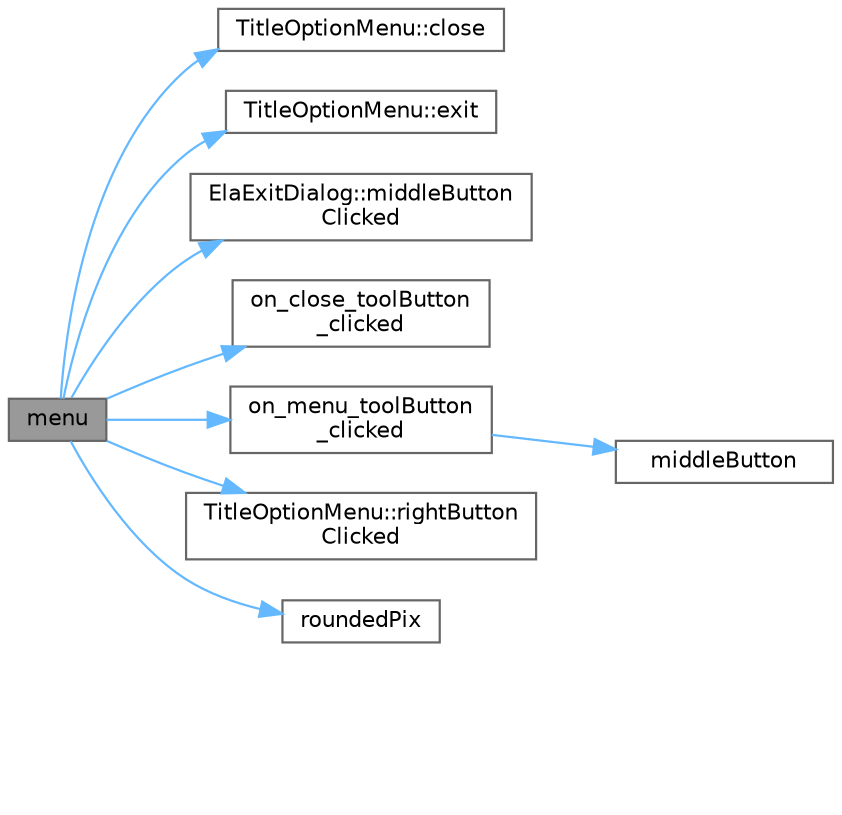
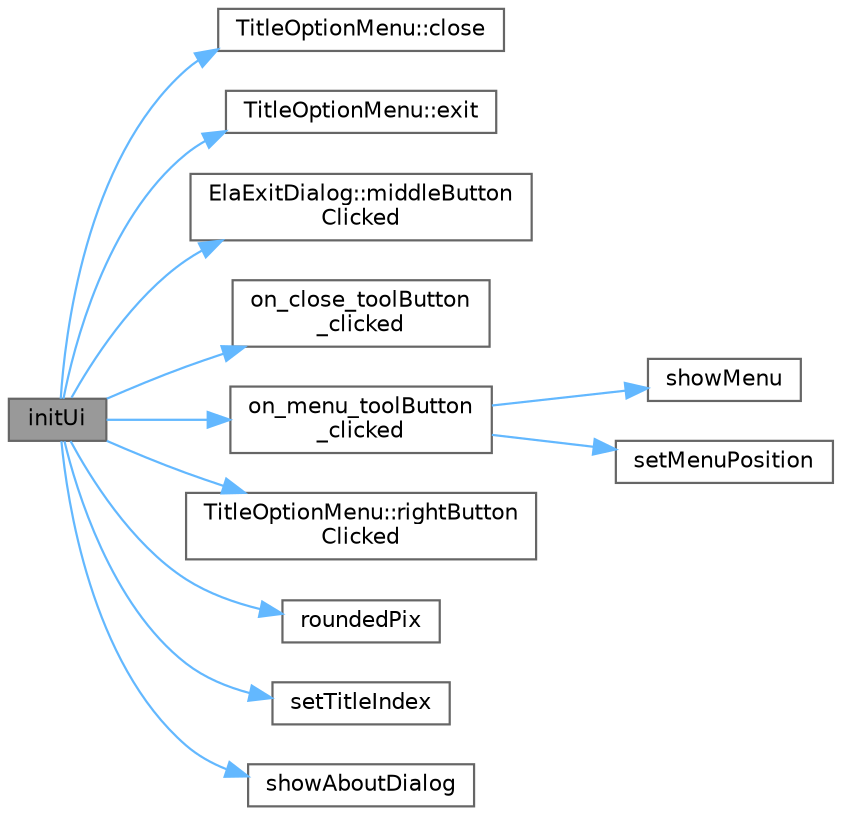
none -> (724, 380)
(58, 420) -> (58, 420)
(724, 462) -> (724, 462)
none -> (361, 703)
none -> (361, 785)
